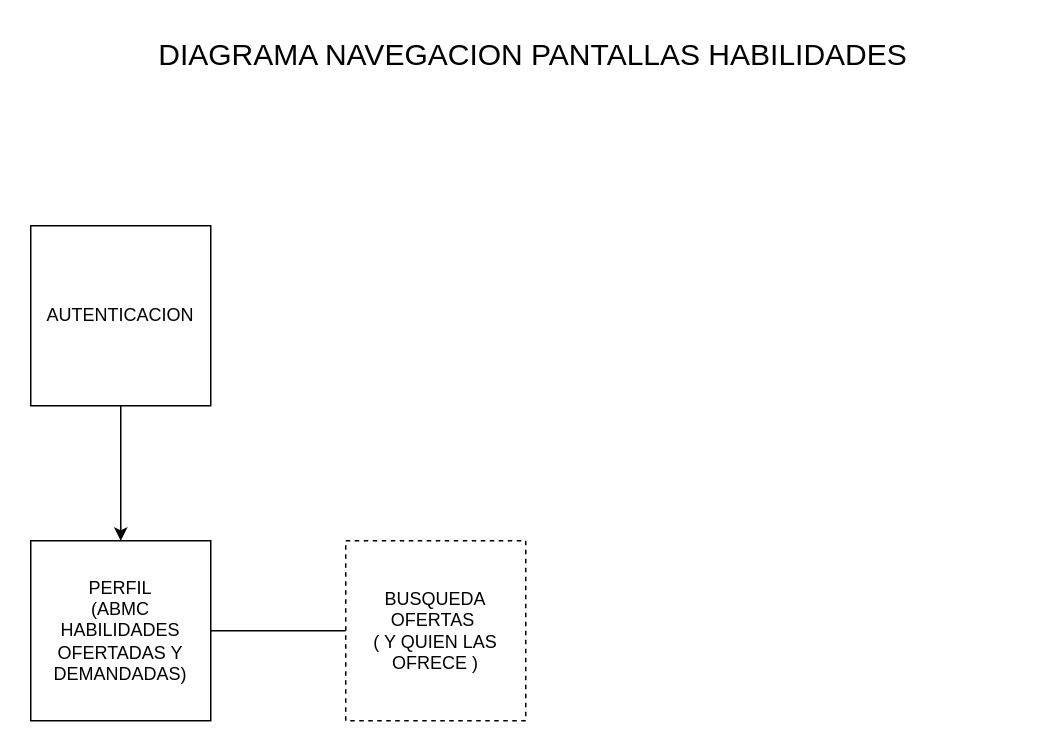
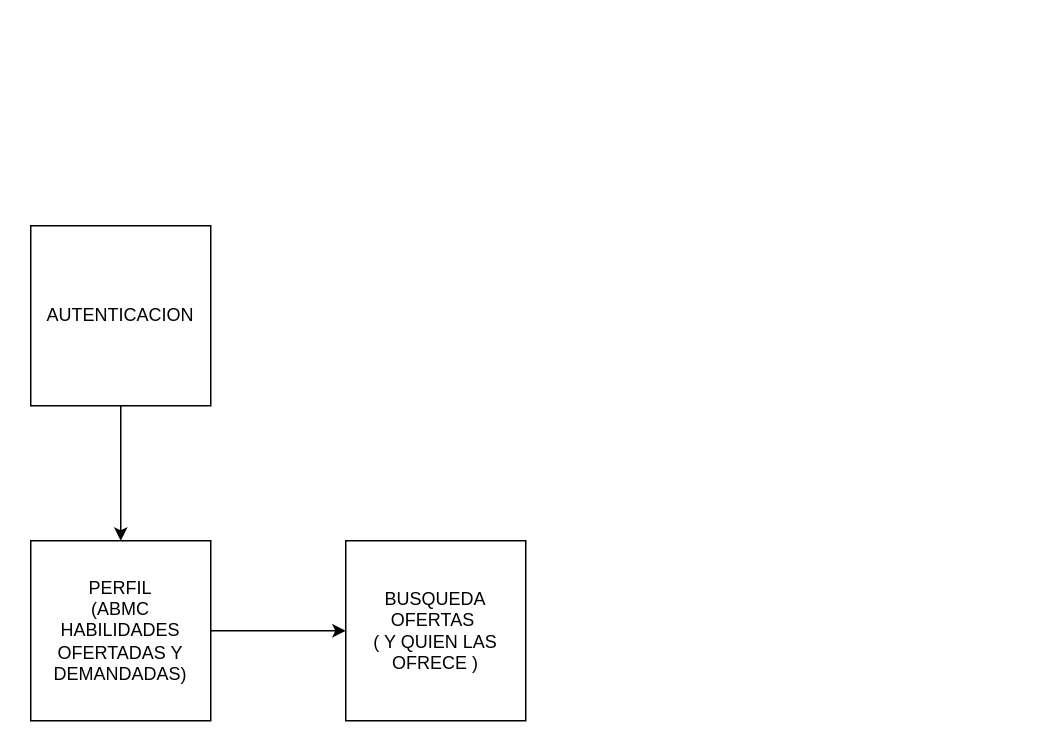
(533, 53) -> none
(339, 631) -> (334, 631)
(436, 631) -> (436, 631)
